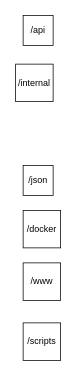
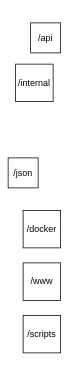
(38, 30) -> (45, 38)
(38, 180) -> (23, 173)
(42, 342) -> (42, 334)
